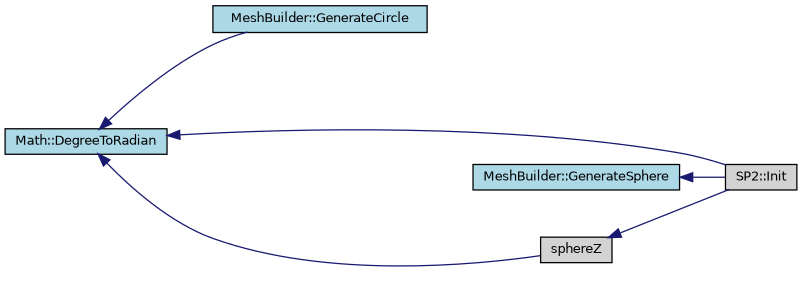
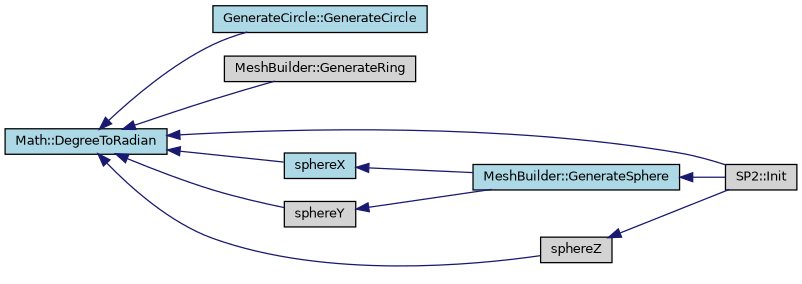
(320, 19) -> (320, 19)
none -> (320, 69)
none -> (320, 166)
none -> (320, 214)
